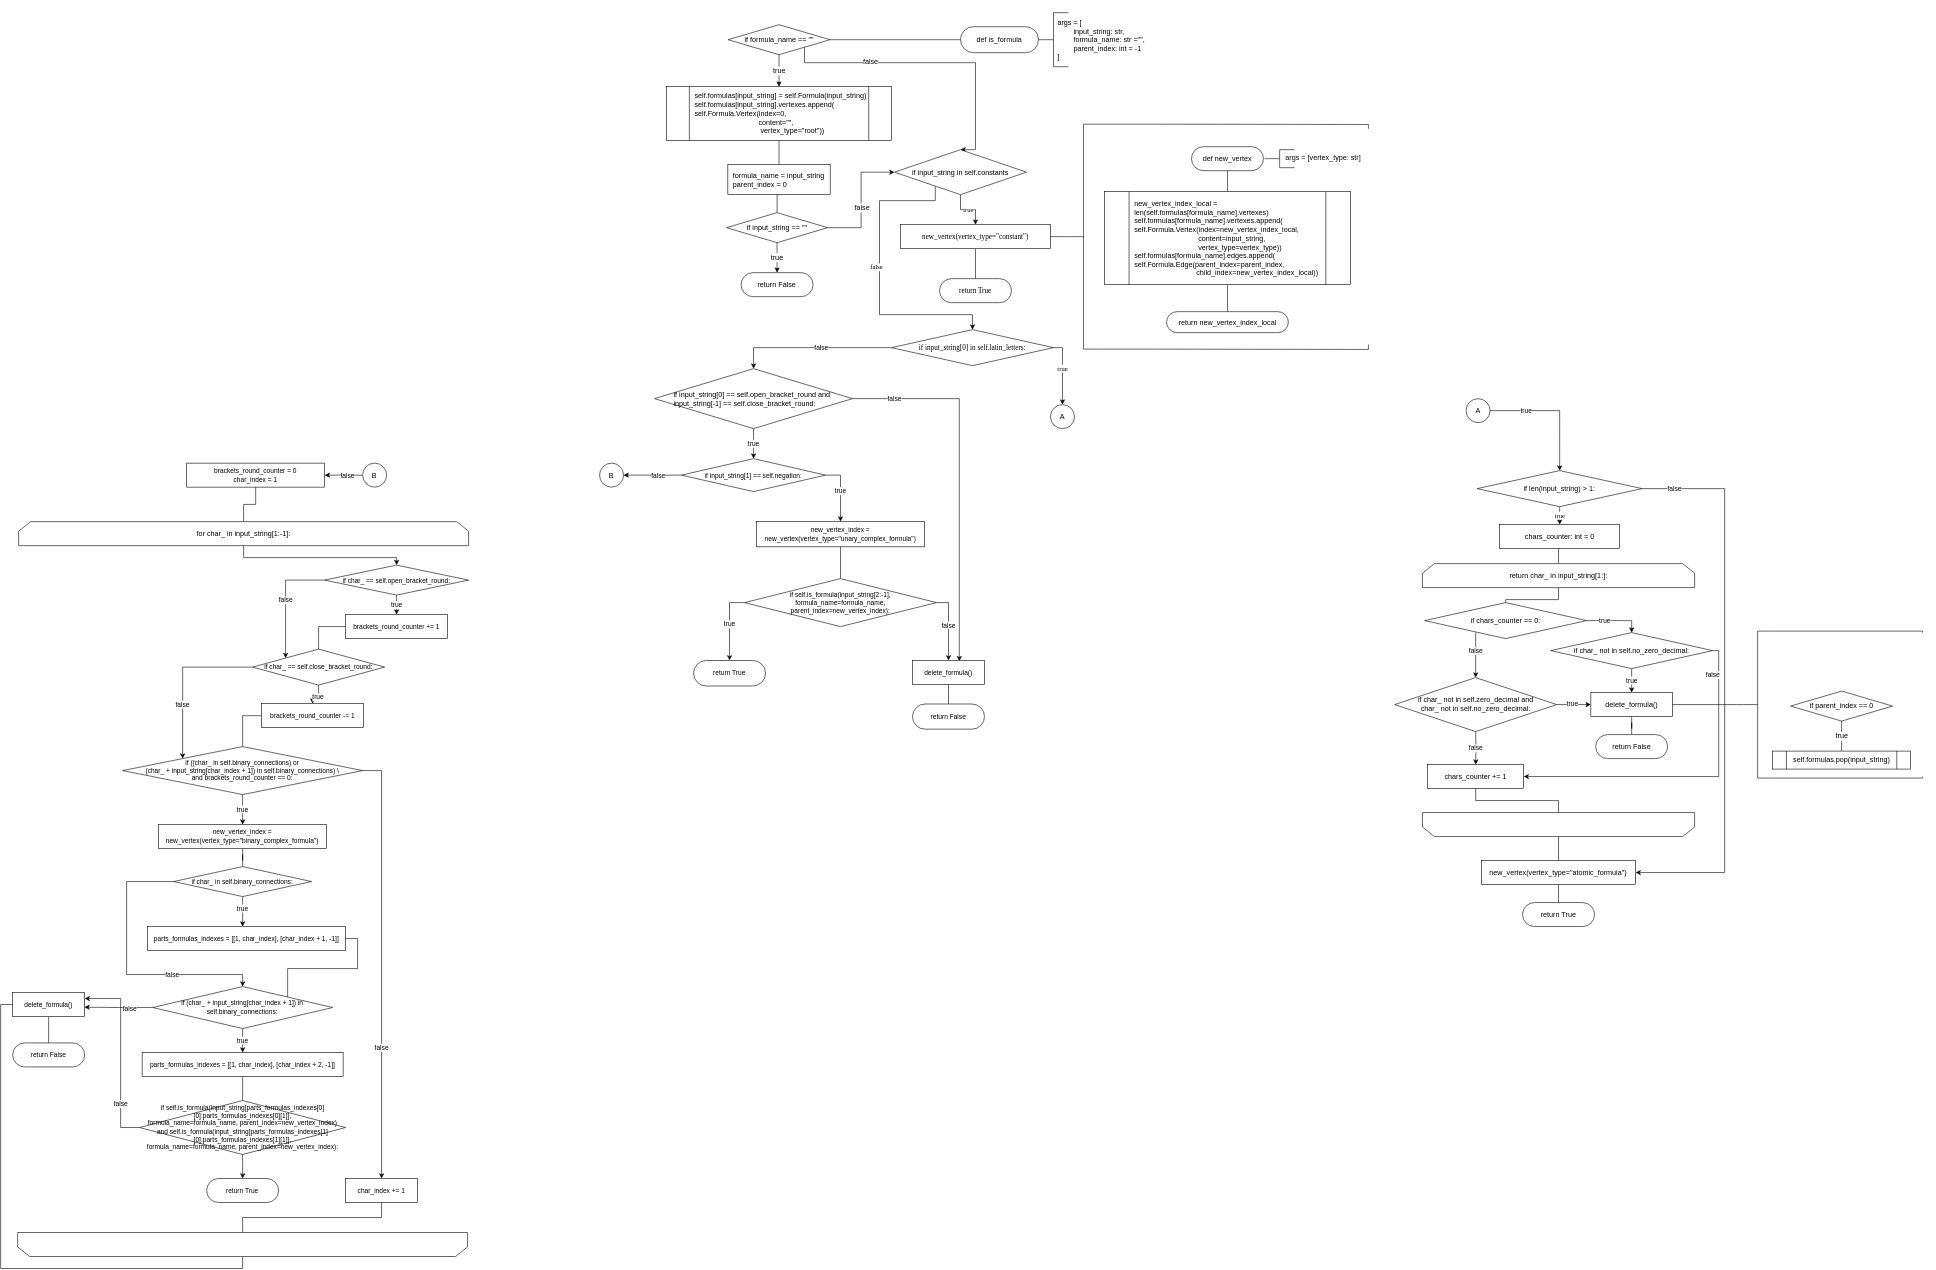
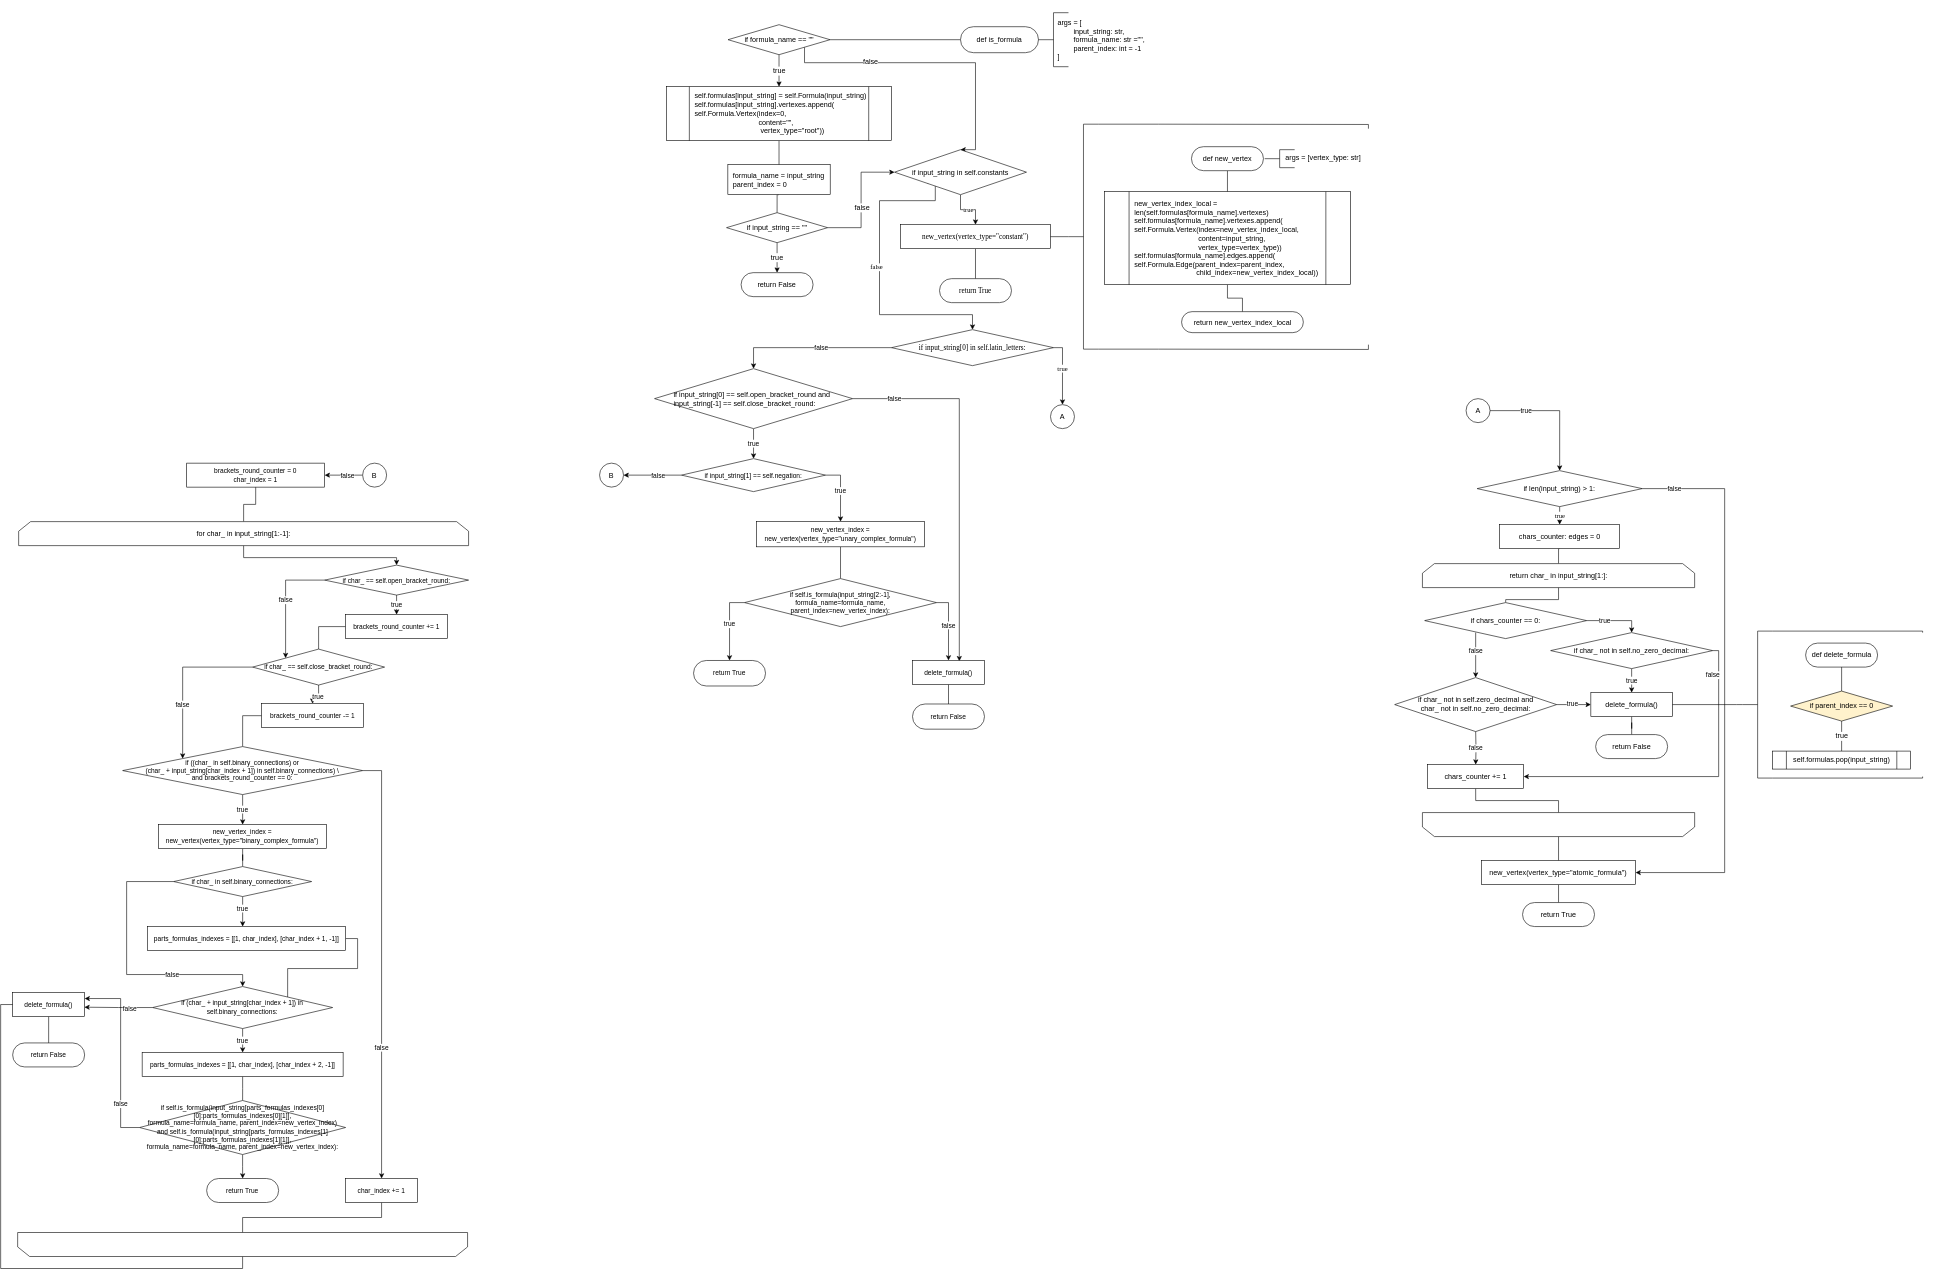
(1227, 322) -> (1242, 322)
(1560, 537) -> (1560, 537)
none -> (1842, 655)
none -> (1842, 679)
(1842, 706) -> (1842, 706)
